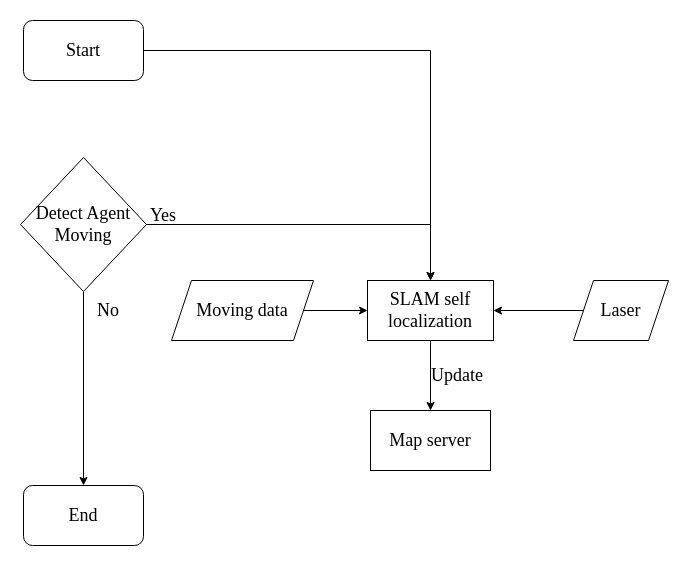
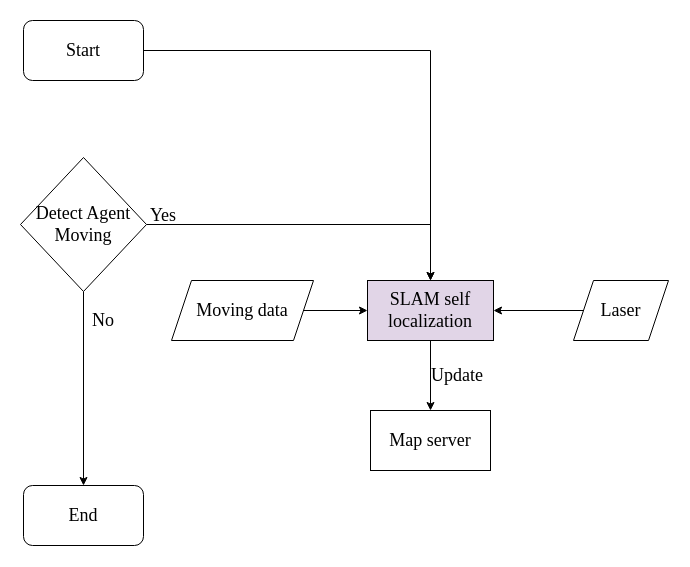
(109, 311) -> (104, 321)
(431, 311) -> (431, 311)
